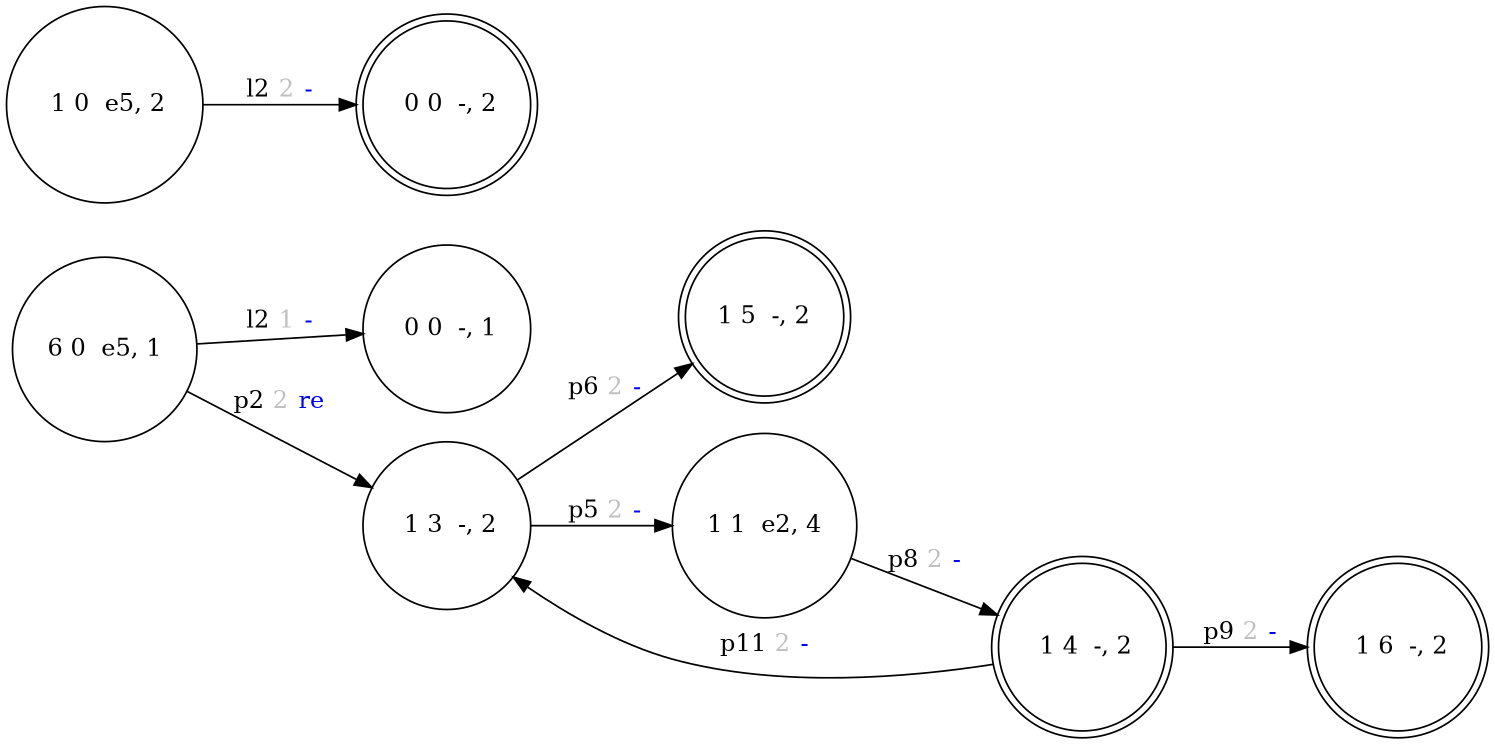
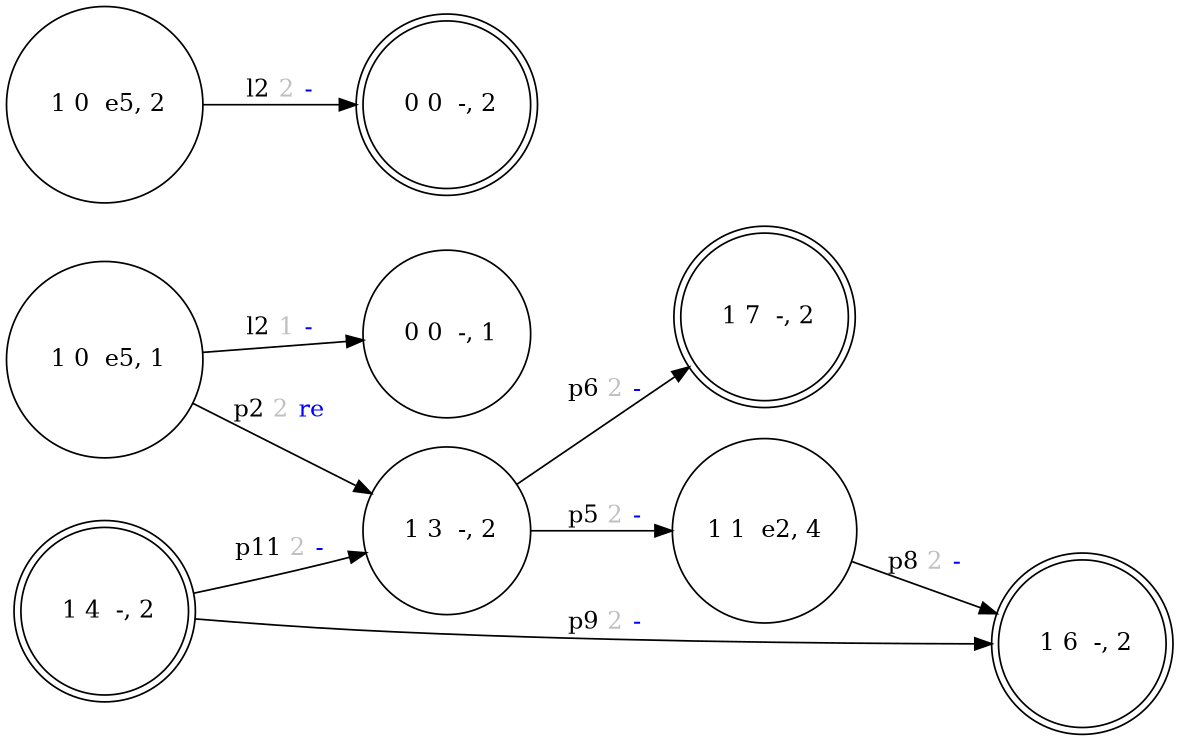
(765, 317) -> (765, 317)
(105, 349) -> (105, 360)
(916, 584) -> (917, 585)
